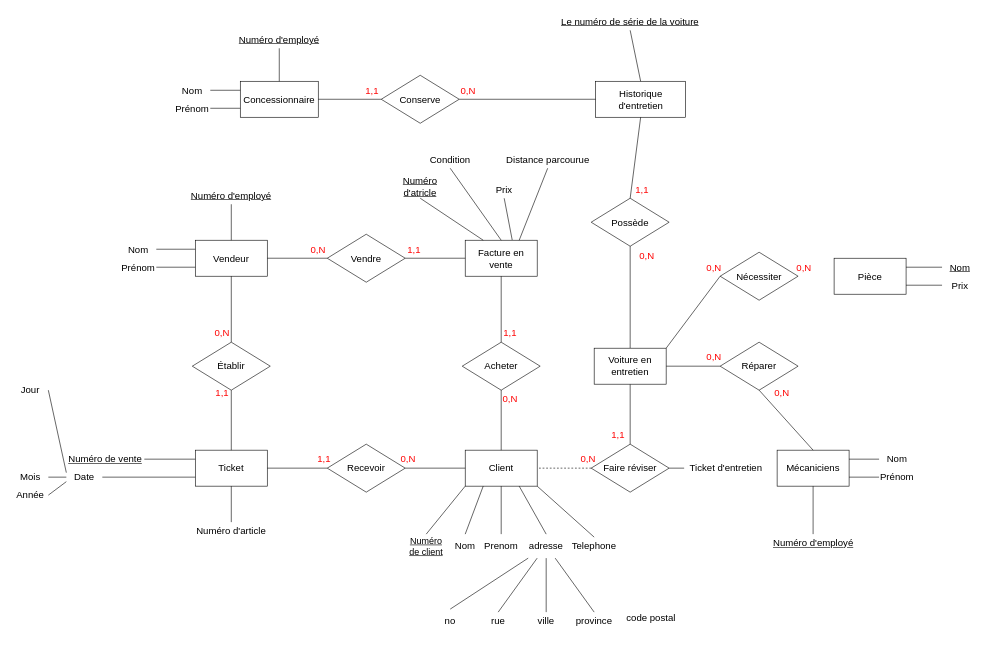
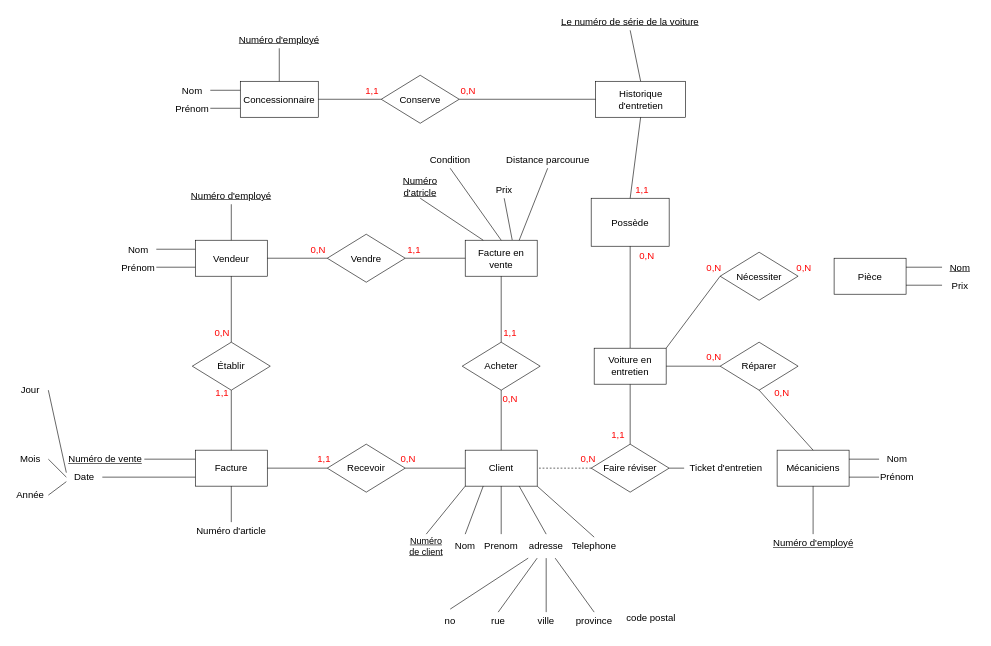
(630, 222) -> (630, 222)
(231, 468) -> (231, 468)
(30, 477) -> (30, 459)
